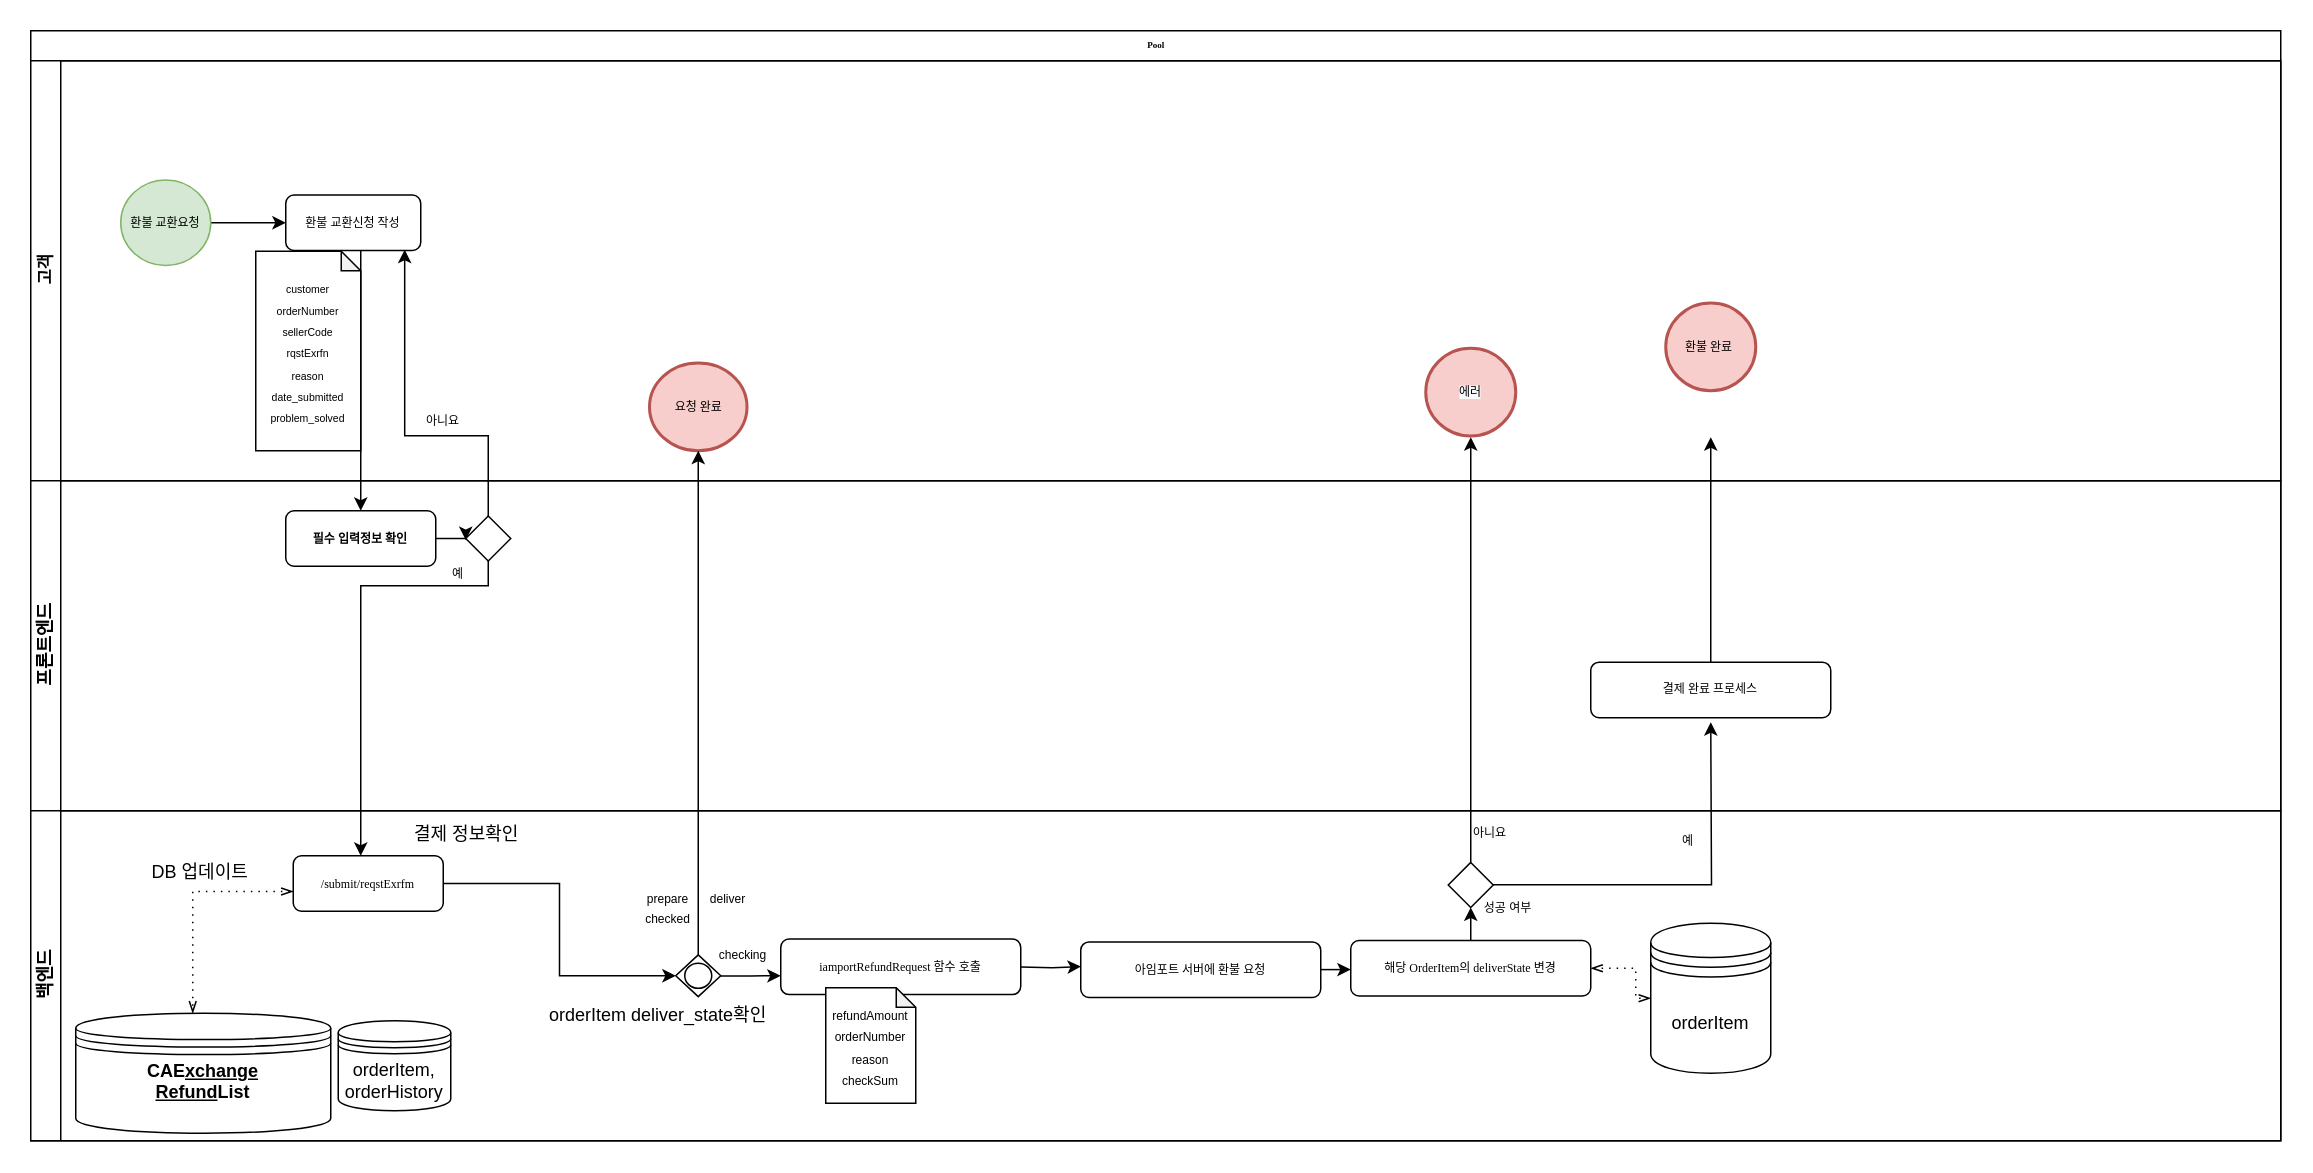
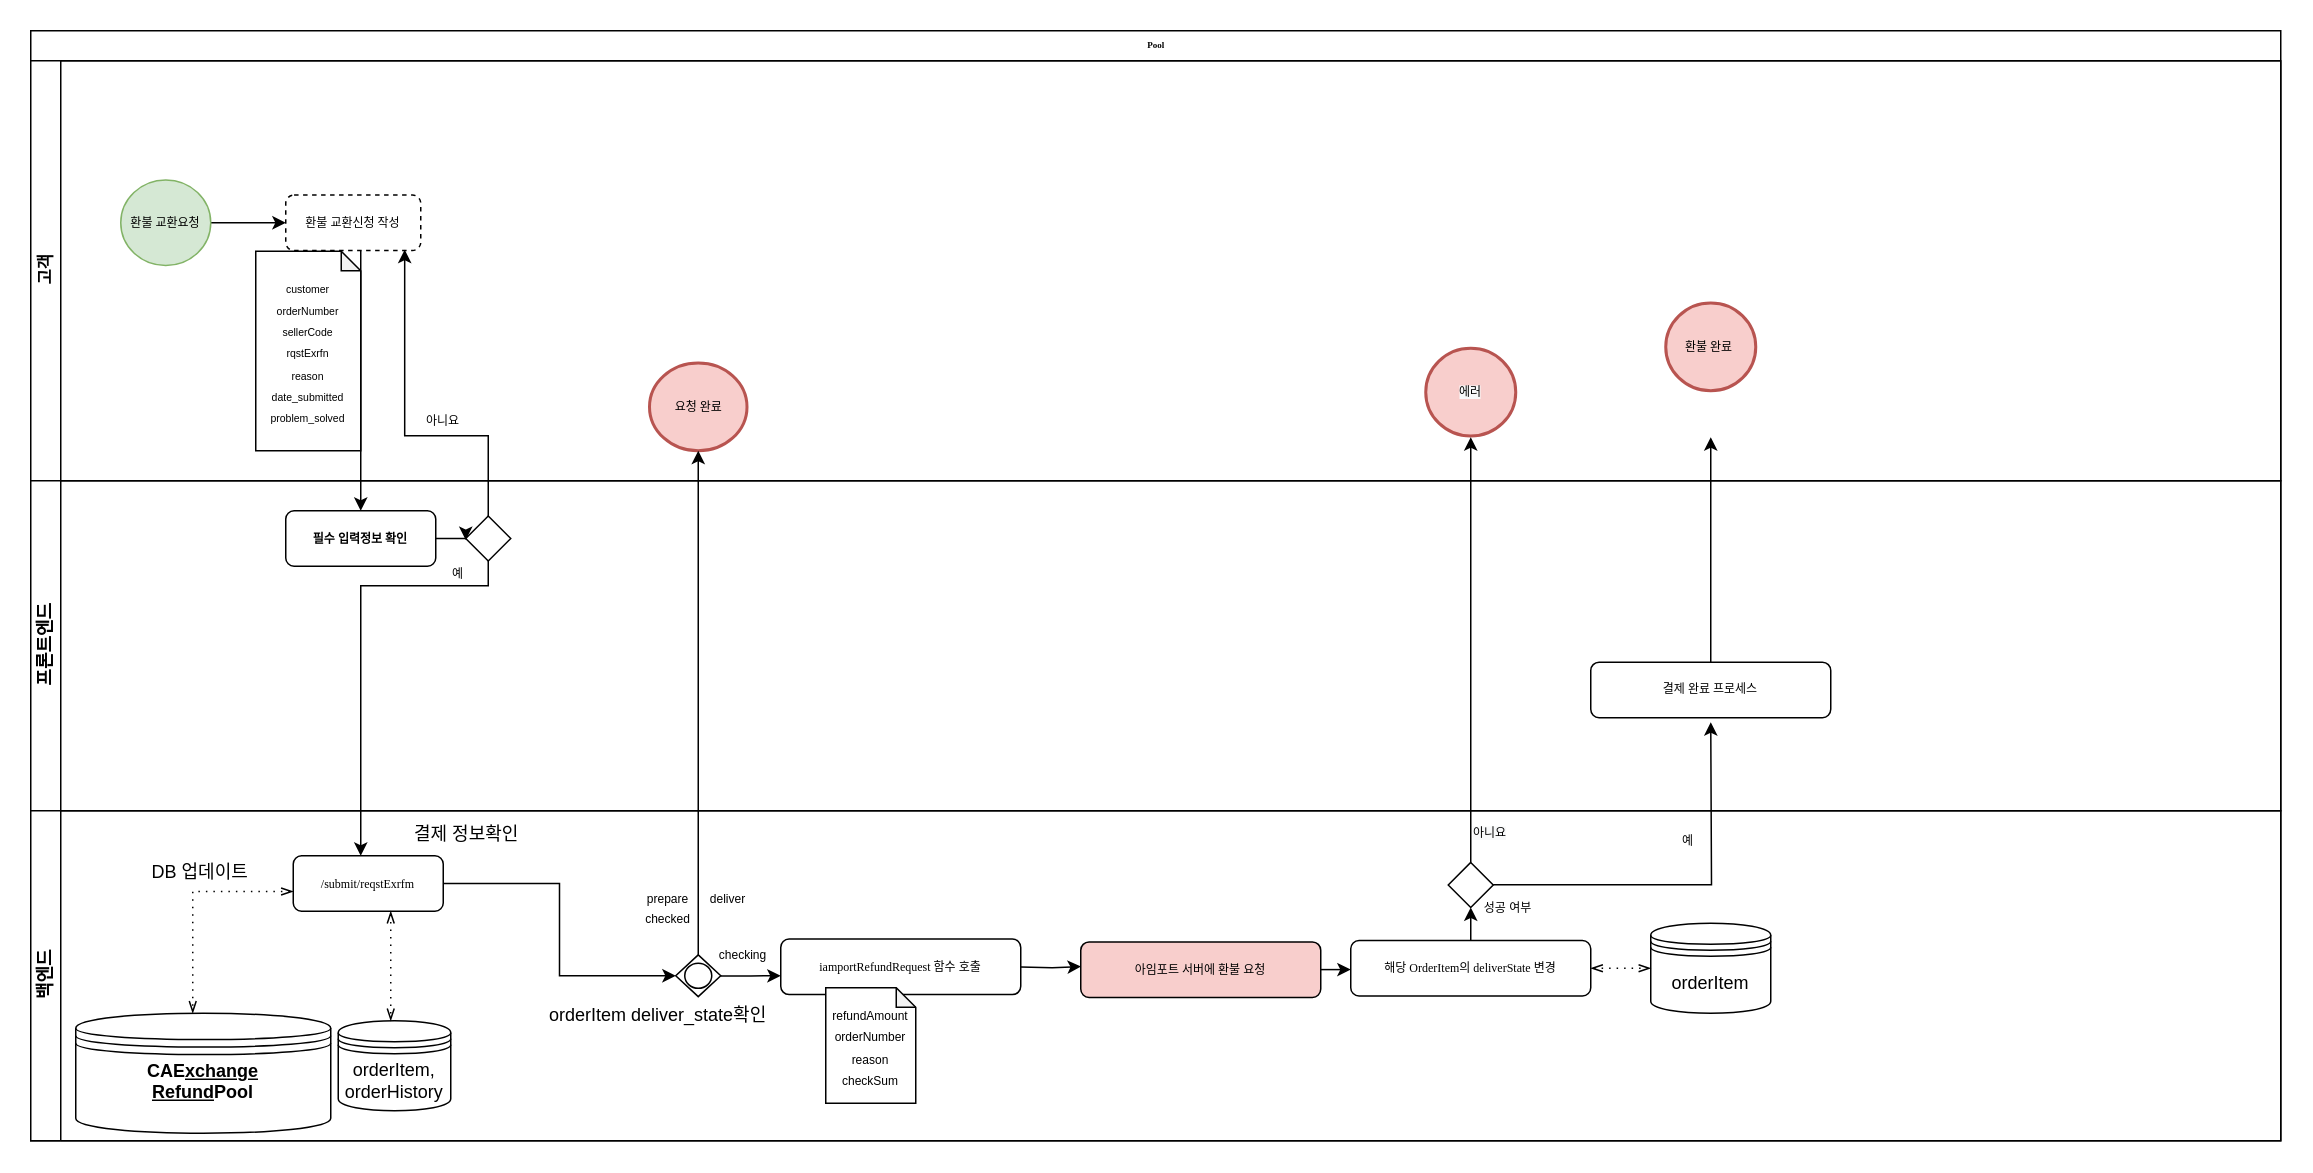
(353, 223) -> (353, 223)
none -> (391, 966)
(1201, 970) -> (1201, 970)
(1711, 998) -> (1711, 968)
(203, 1093) -> (203, 1093)
